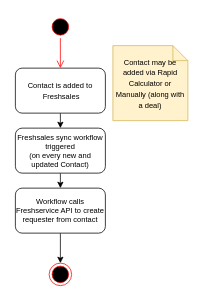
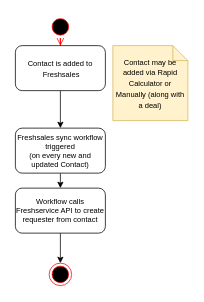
(60, 90) -> (60, 68)
